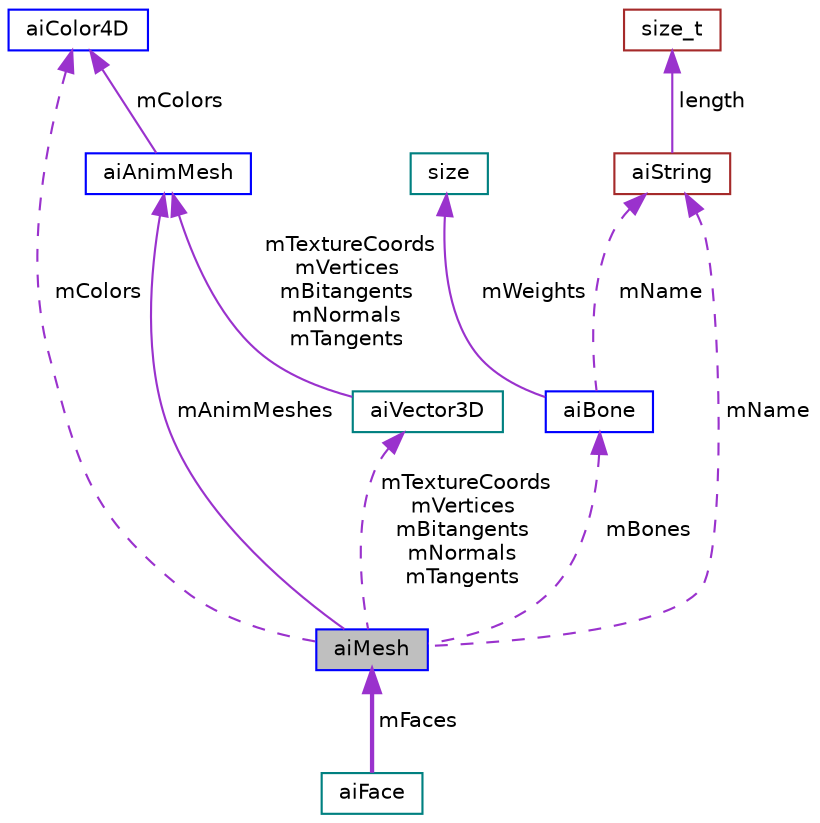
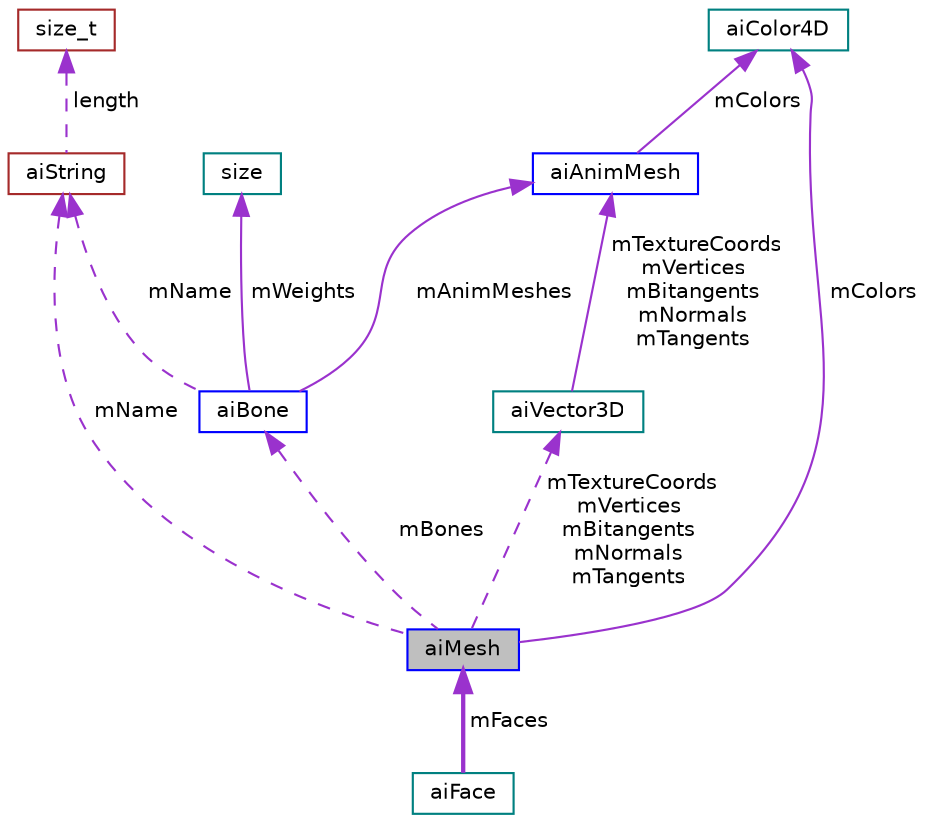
(78, 30) -> (778, 30)
(672, 113) -> (66, 113)
(67, 420) -> (814, 450)
(180, 453) -> (386, 271)
